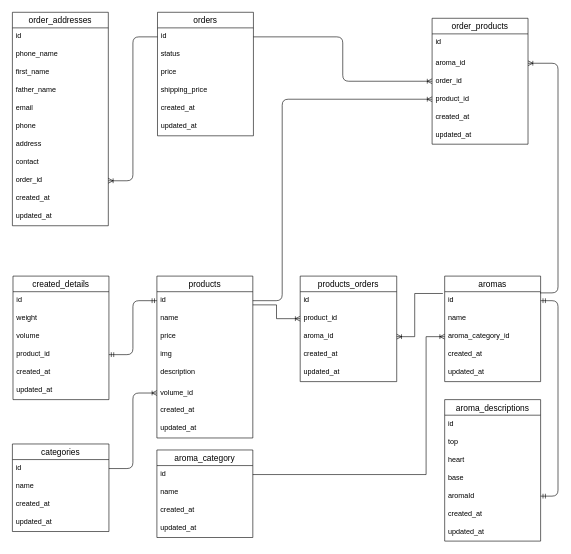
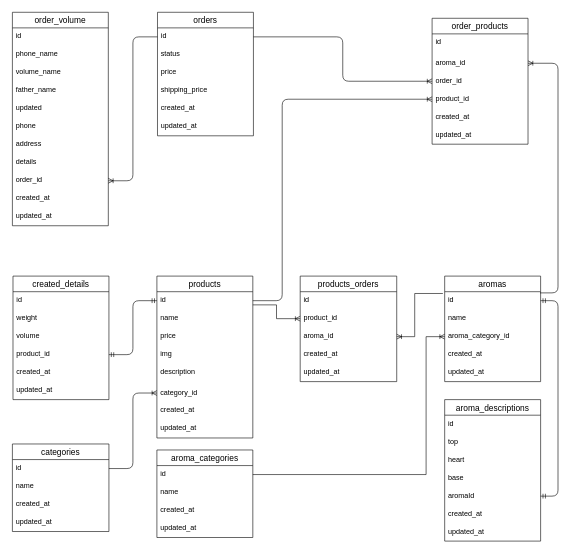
(60, 21) -> (60, 21)
(35, 72) -> (37, 72)
(24, 108) -> (30, 108)
(30, 162) -> (28, 162)
(176, 392) -> (181, 392)
(205, 459) -> (205, 459)
